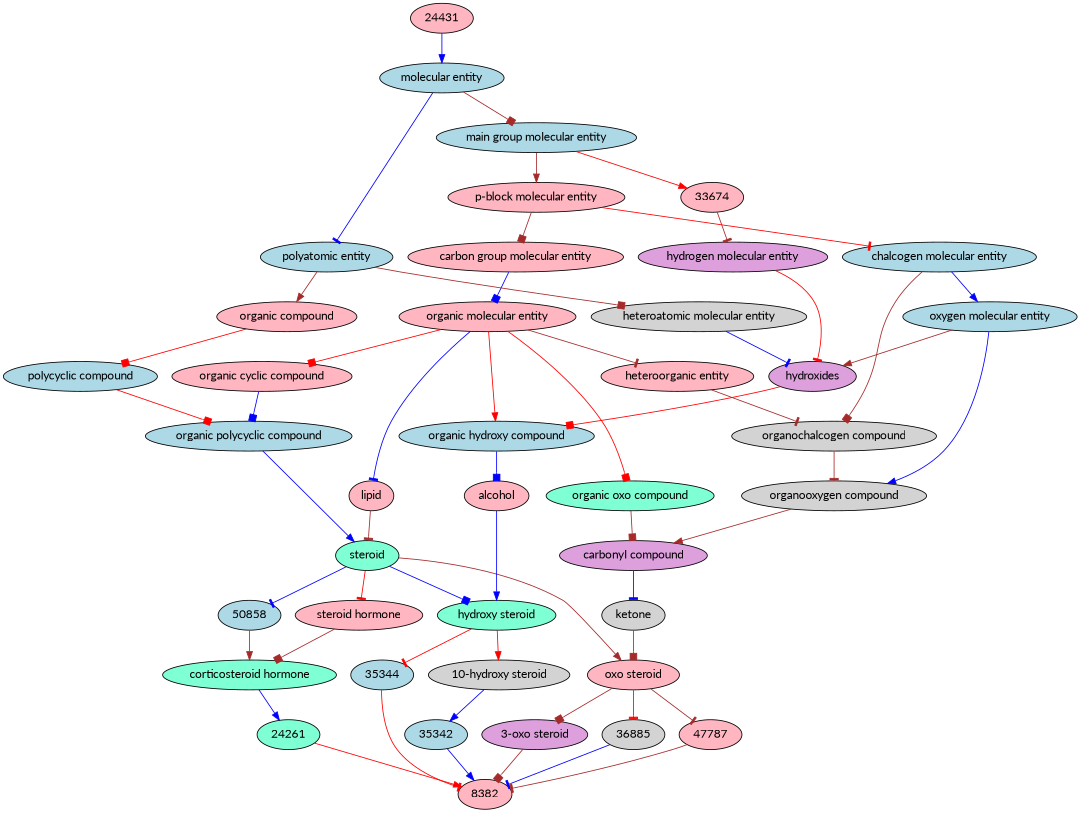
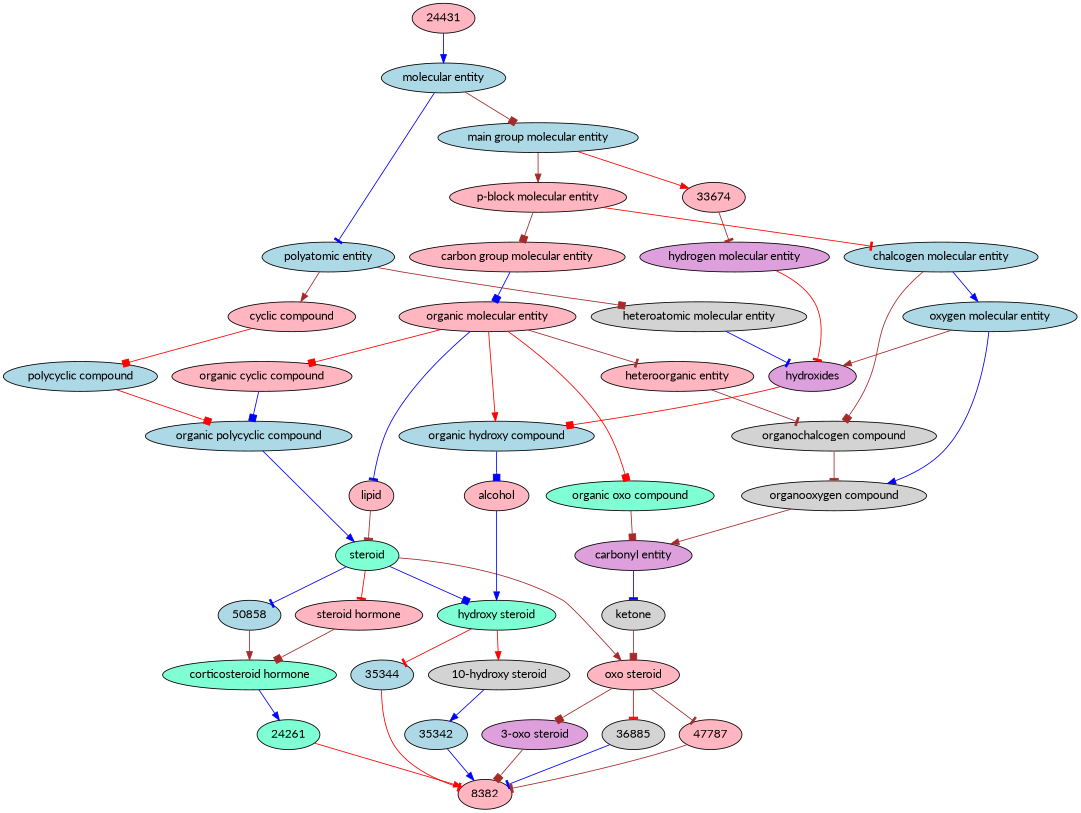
(287, 317) -> (292, 317)
(633, 556) -> (633, 556)
